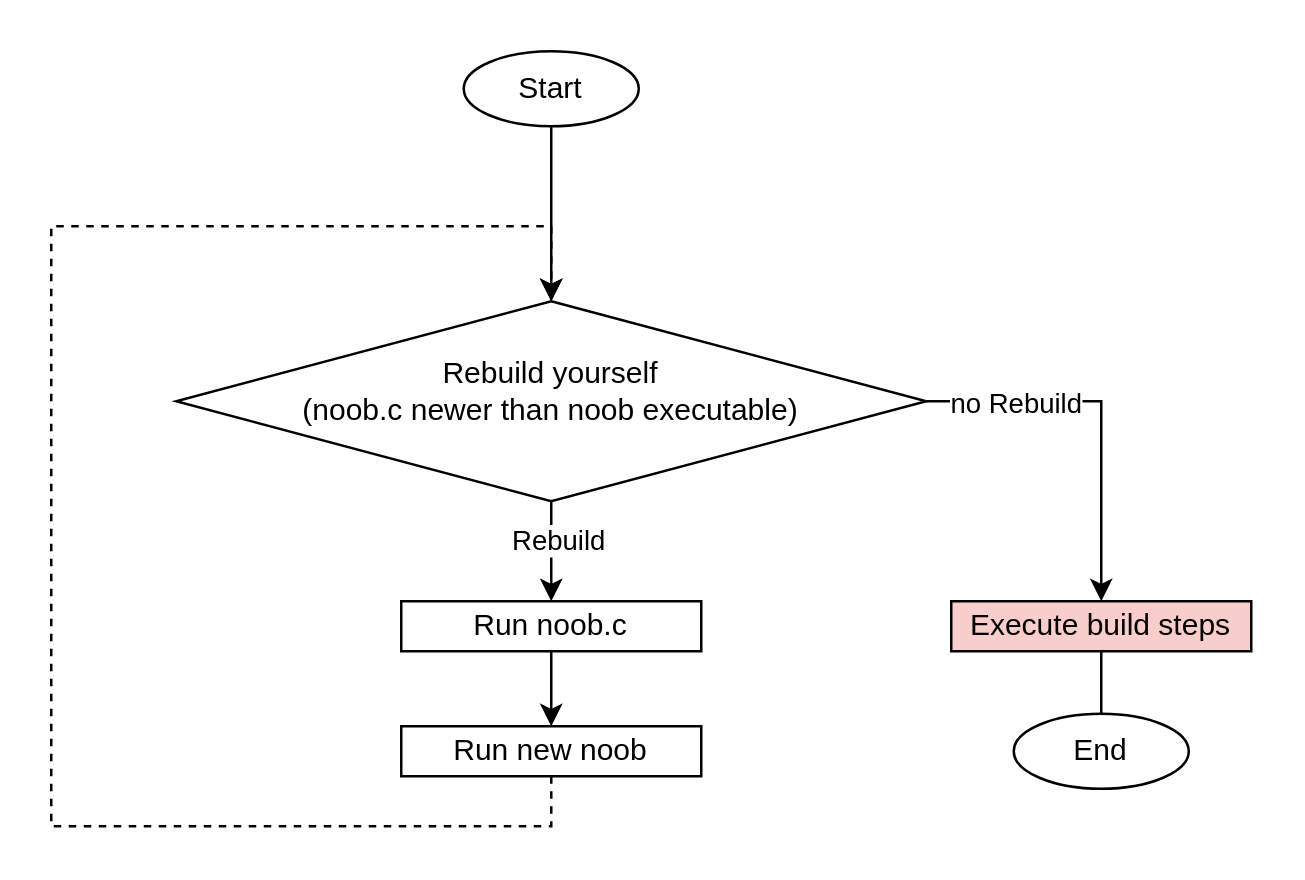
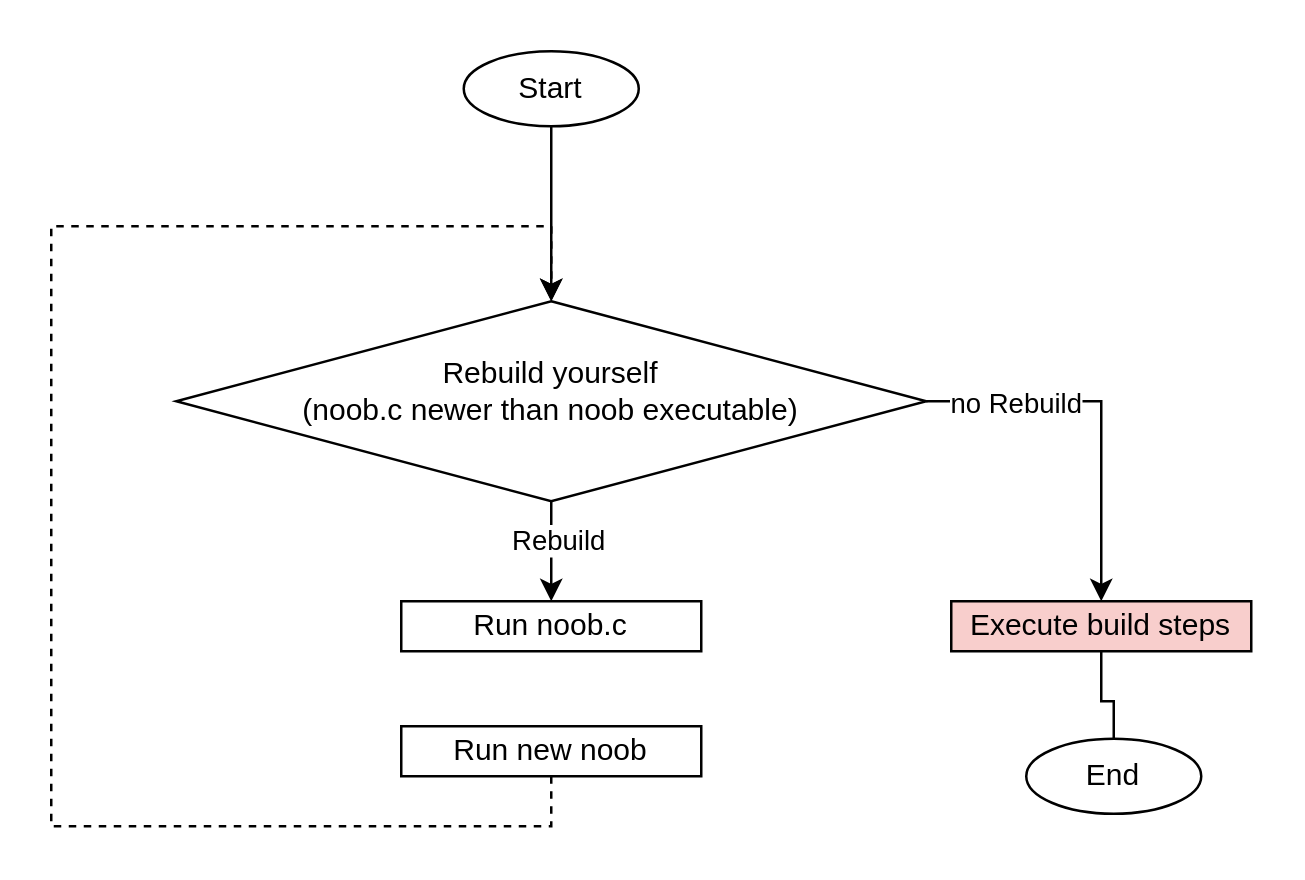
(551, 697) -> none
(1101, 751) -> (1114, 776)
